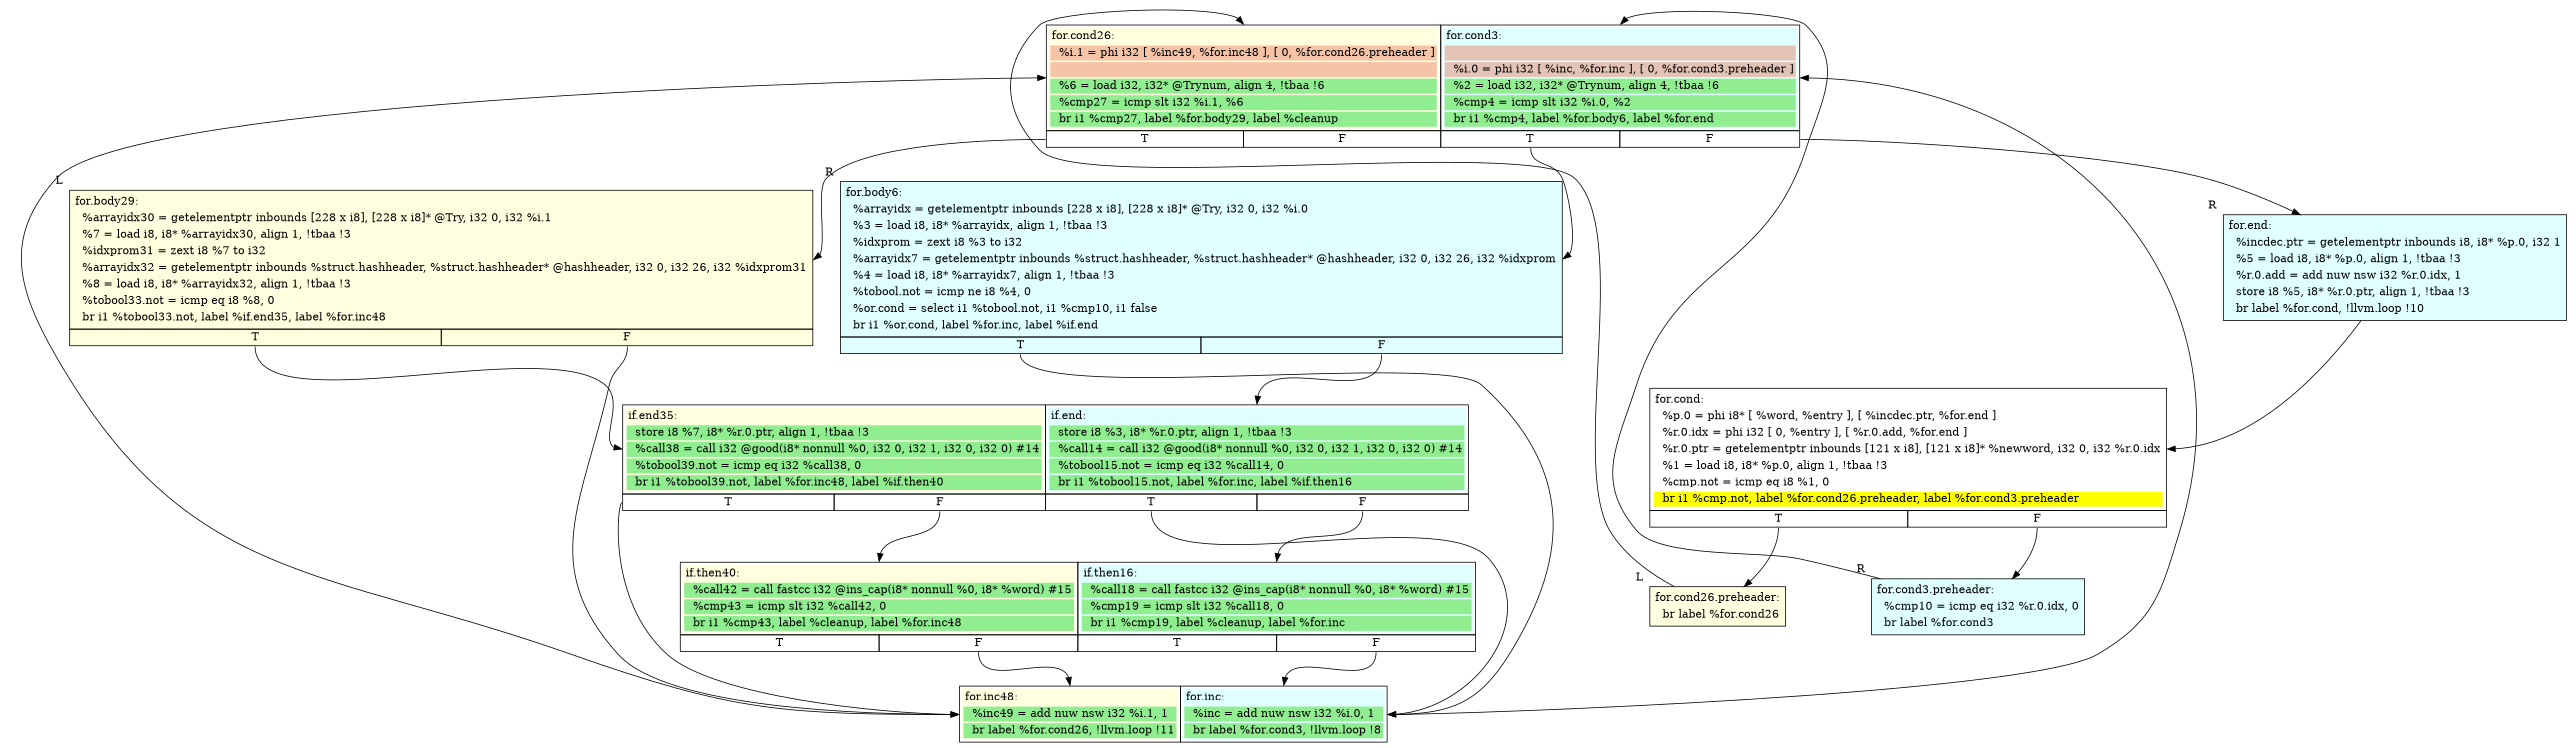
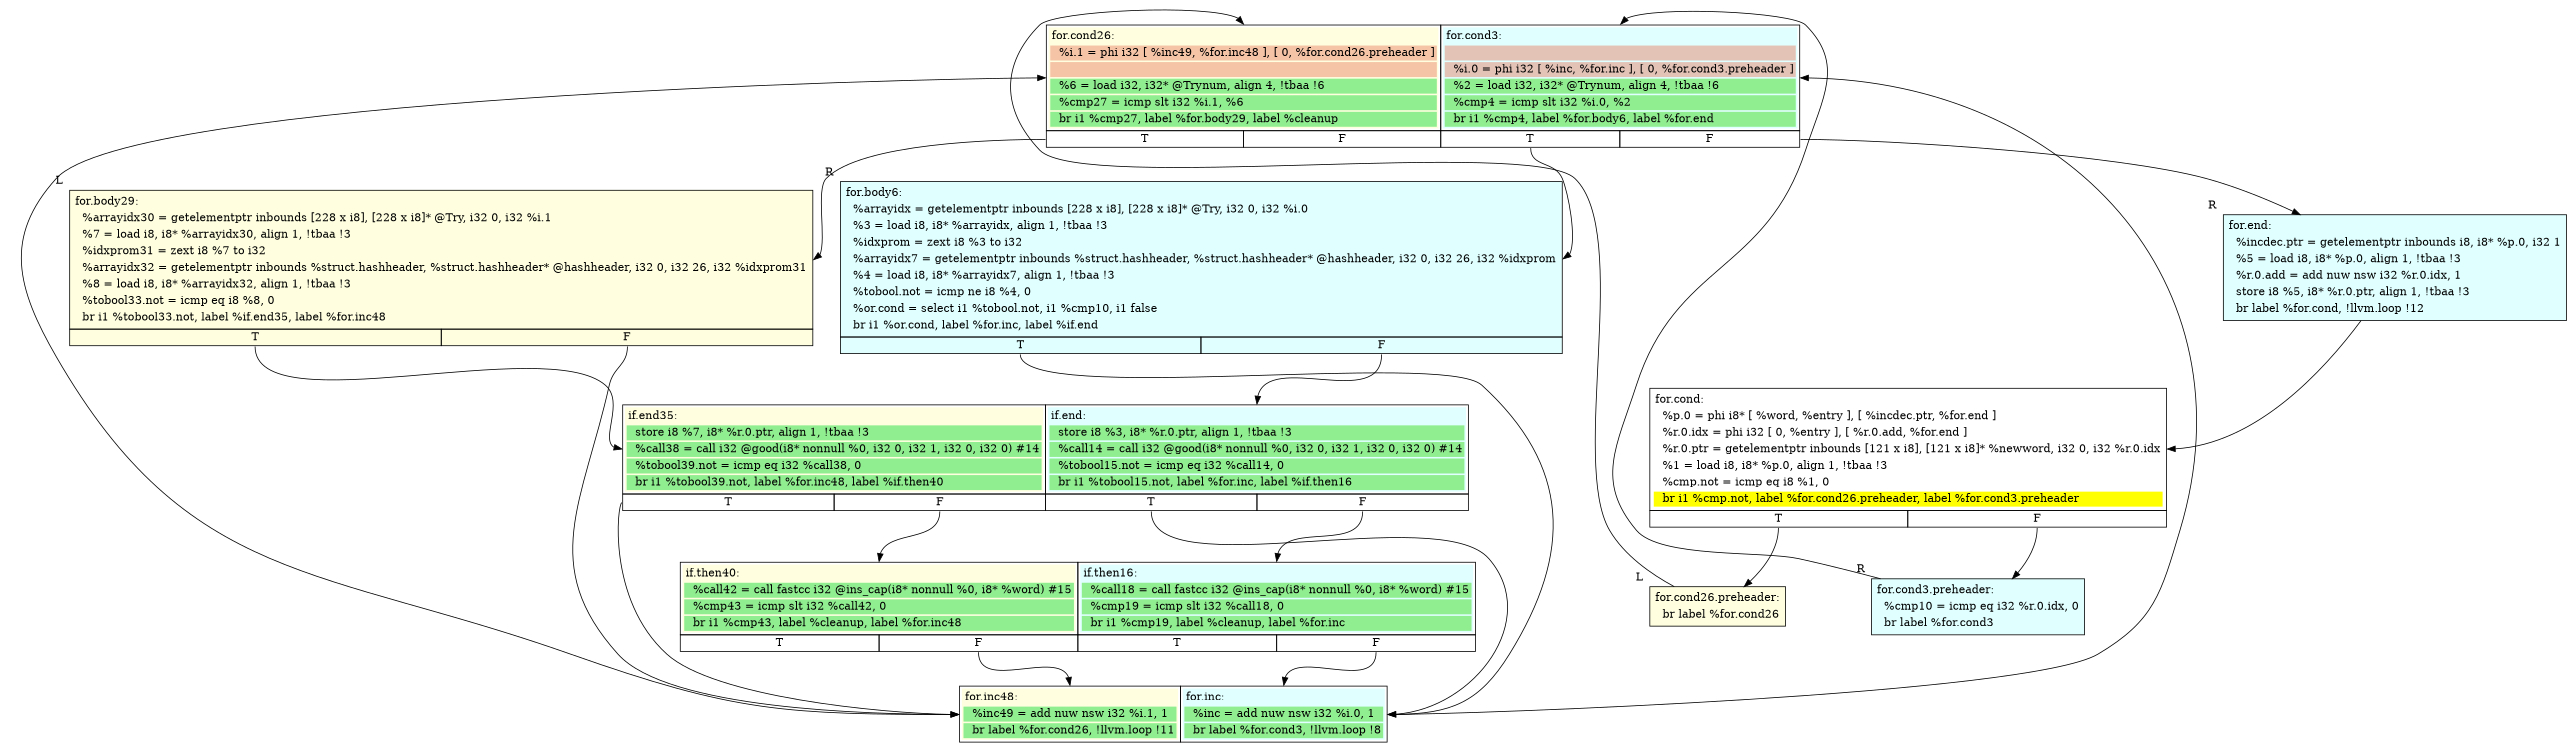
(2327, 309) -> (2327, 309)
